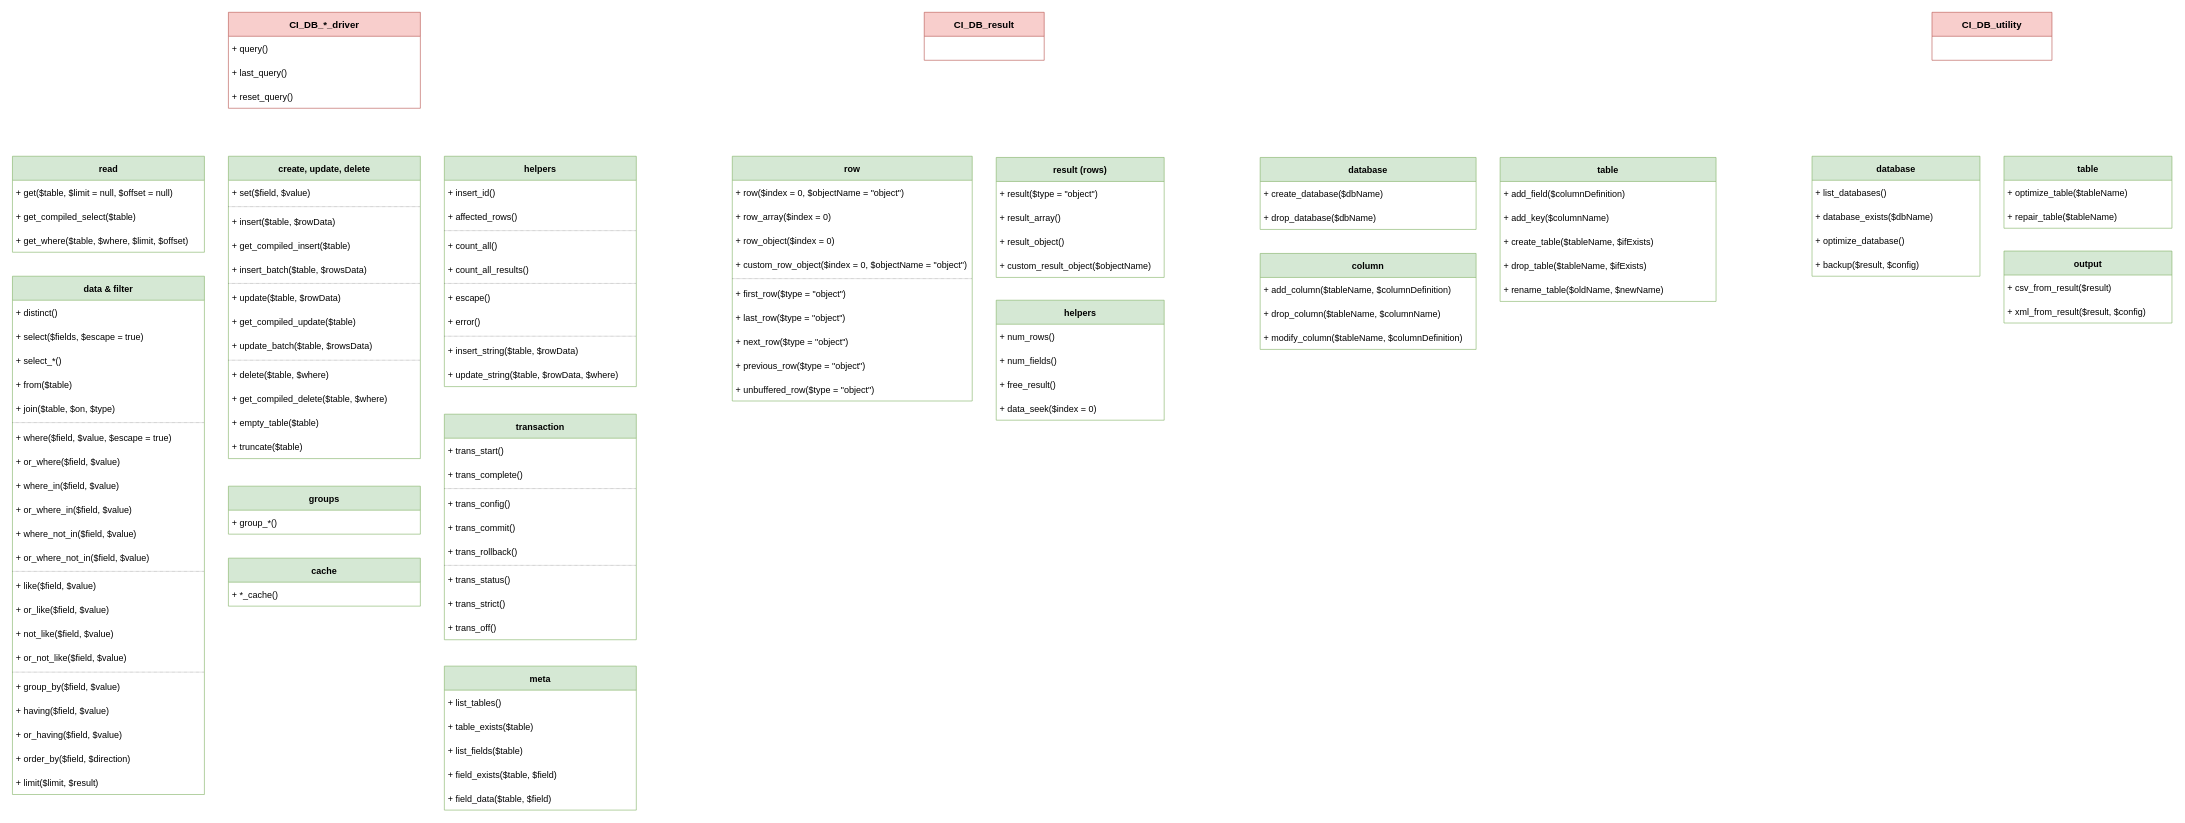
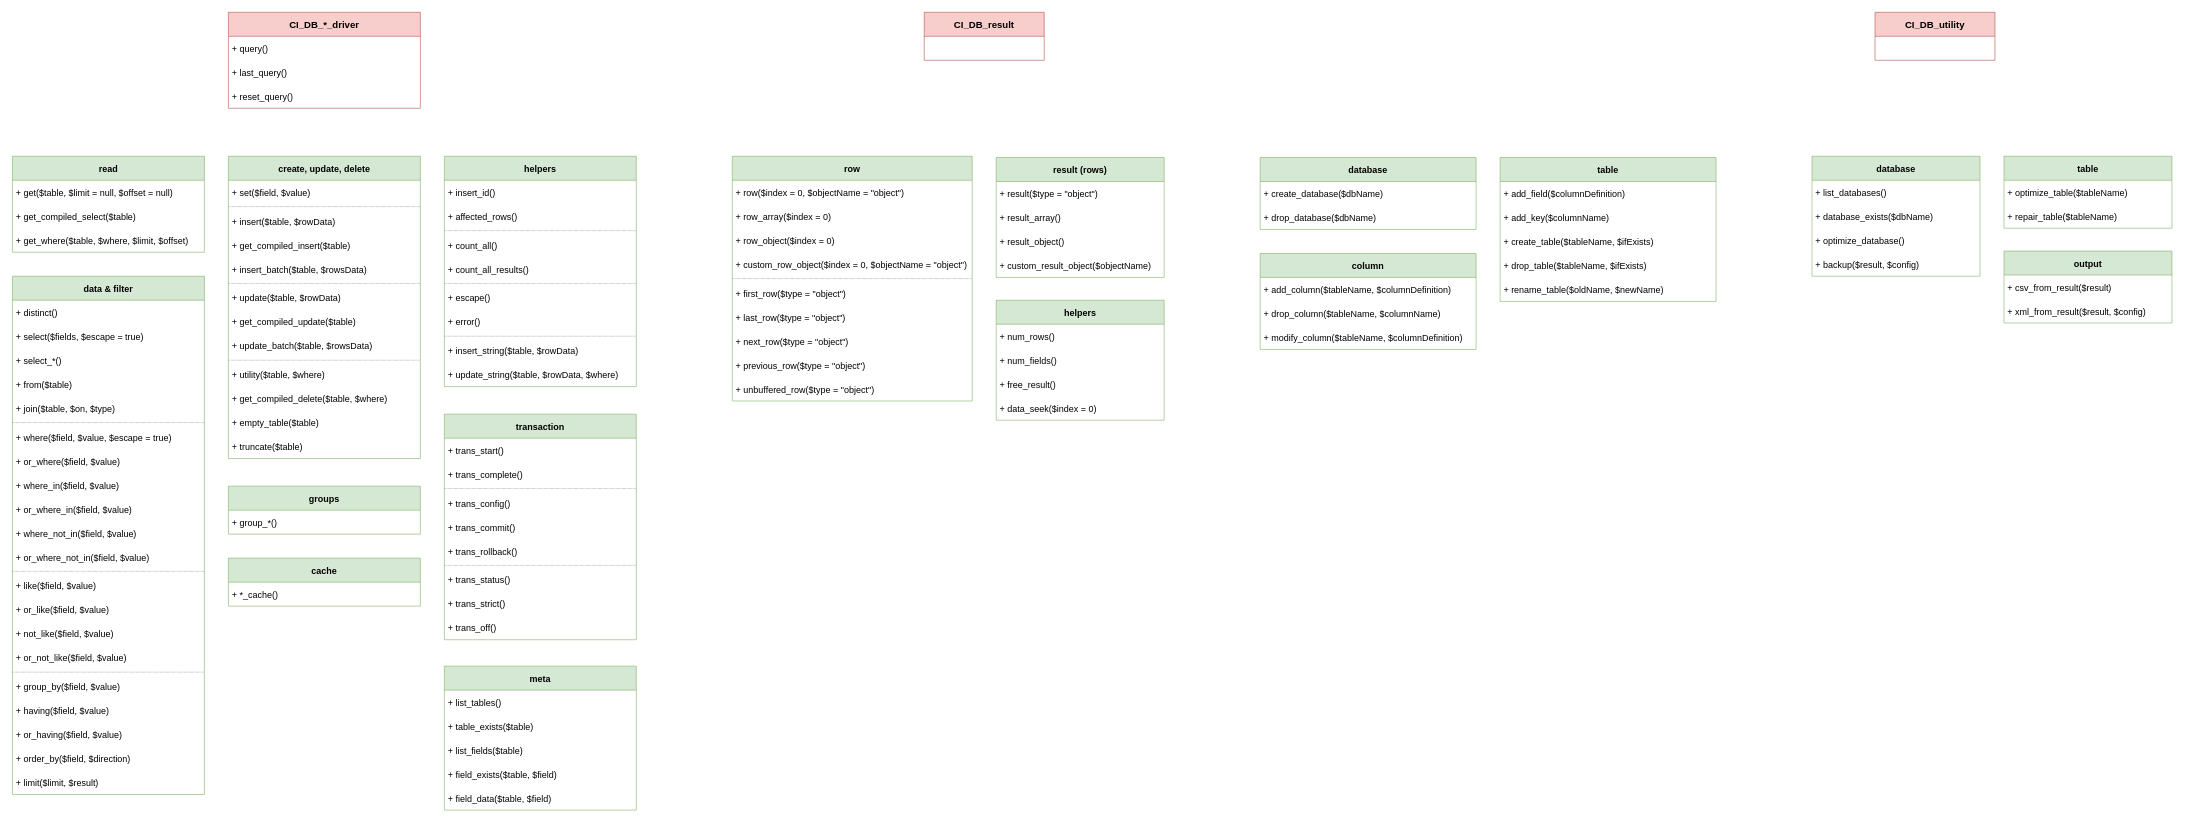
(1992, 36) -> (1935, 36)
(287, 375) -> (288, 375)
